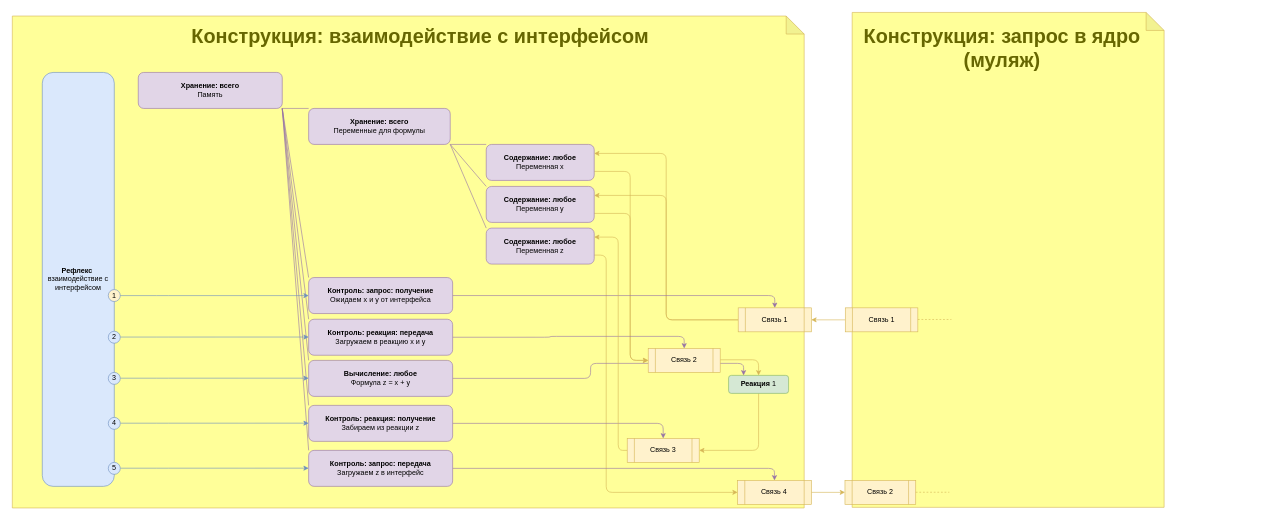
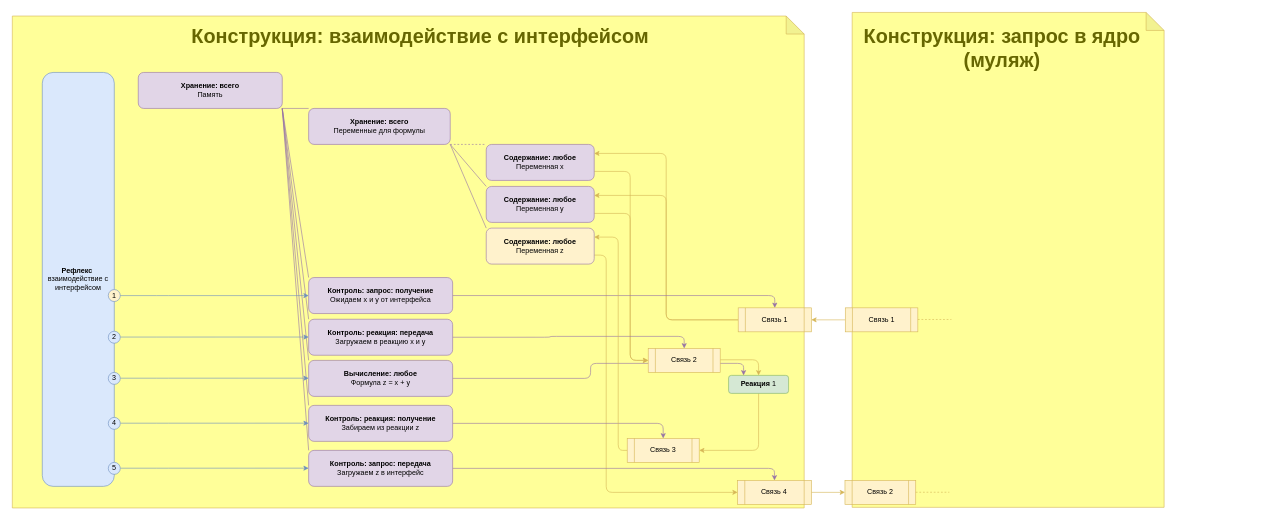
(469, 144) -> (469, 144)
(540, 246) -> (540, 246)
